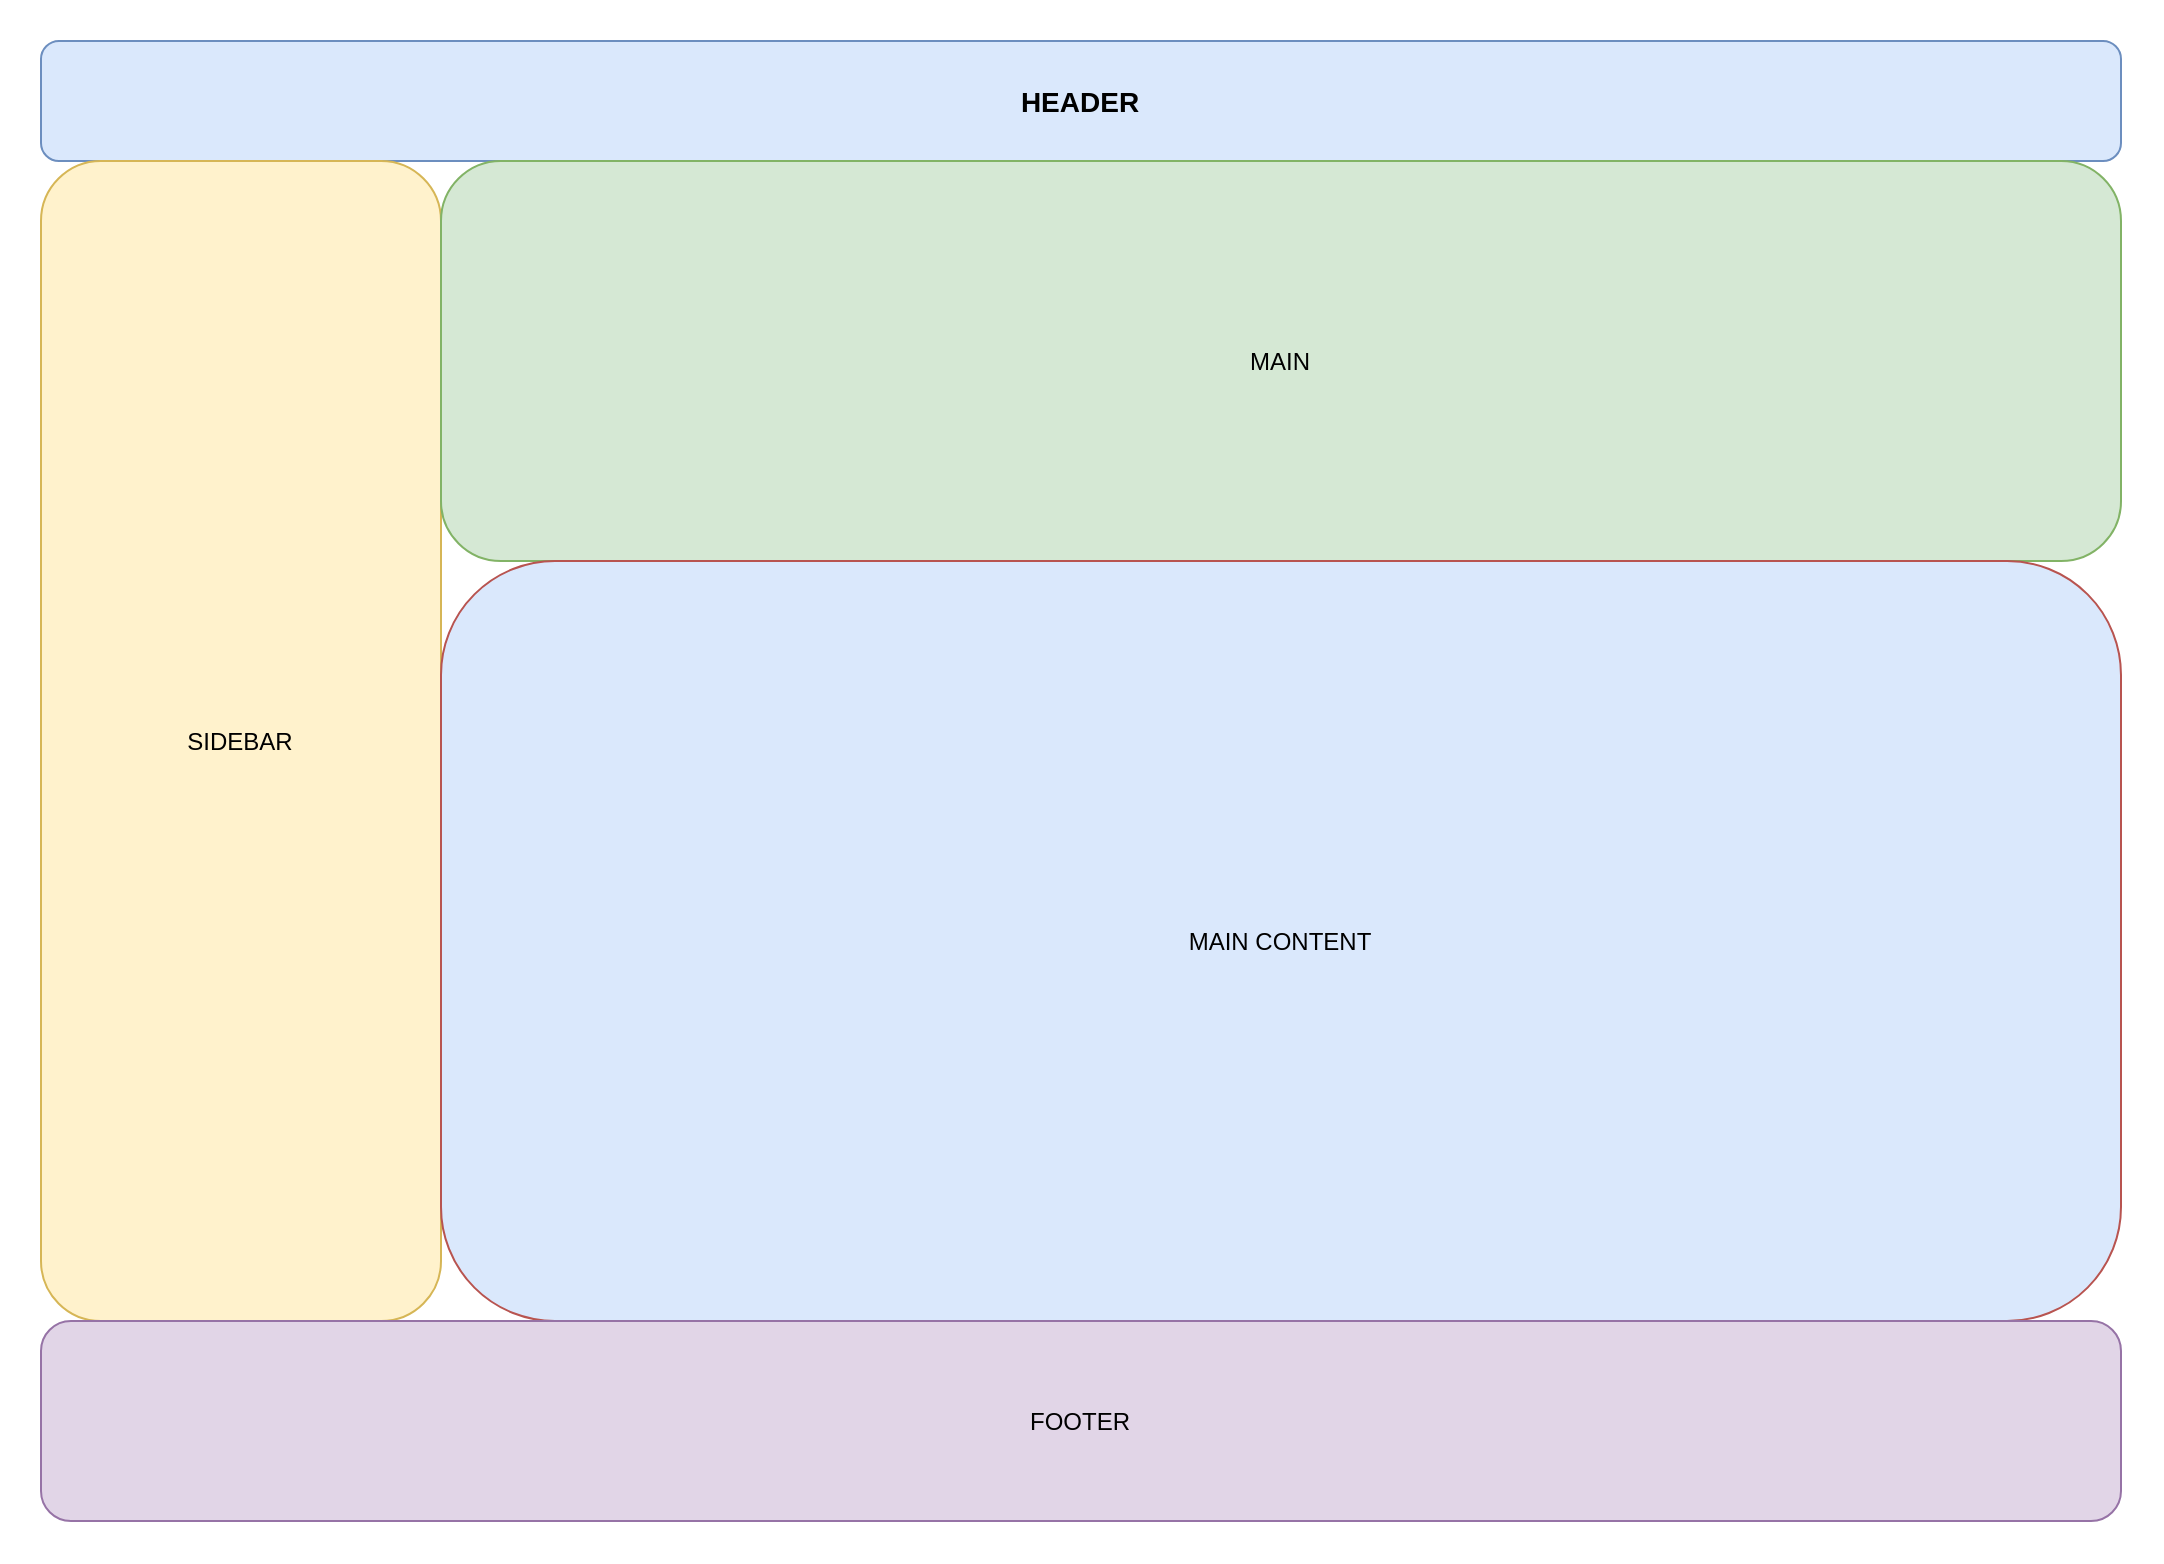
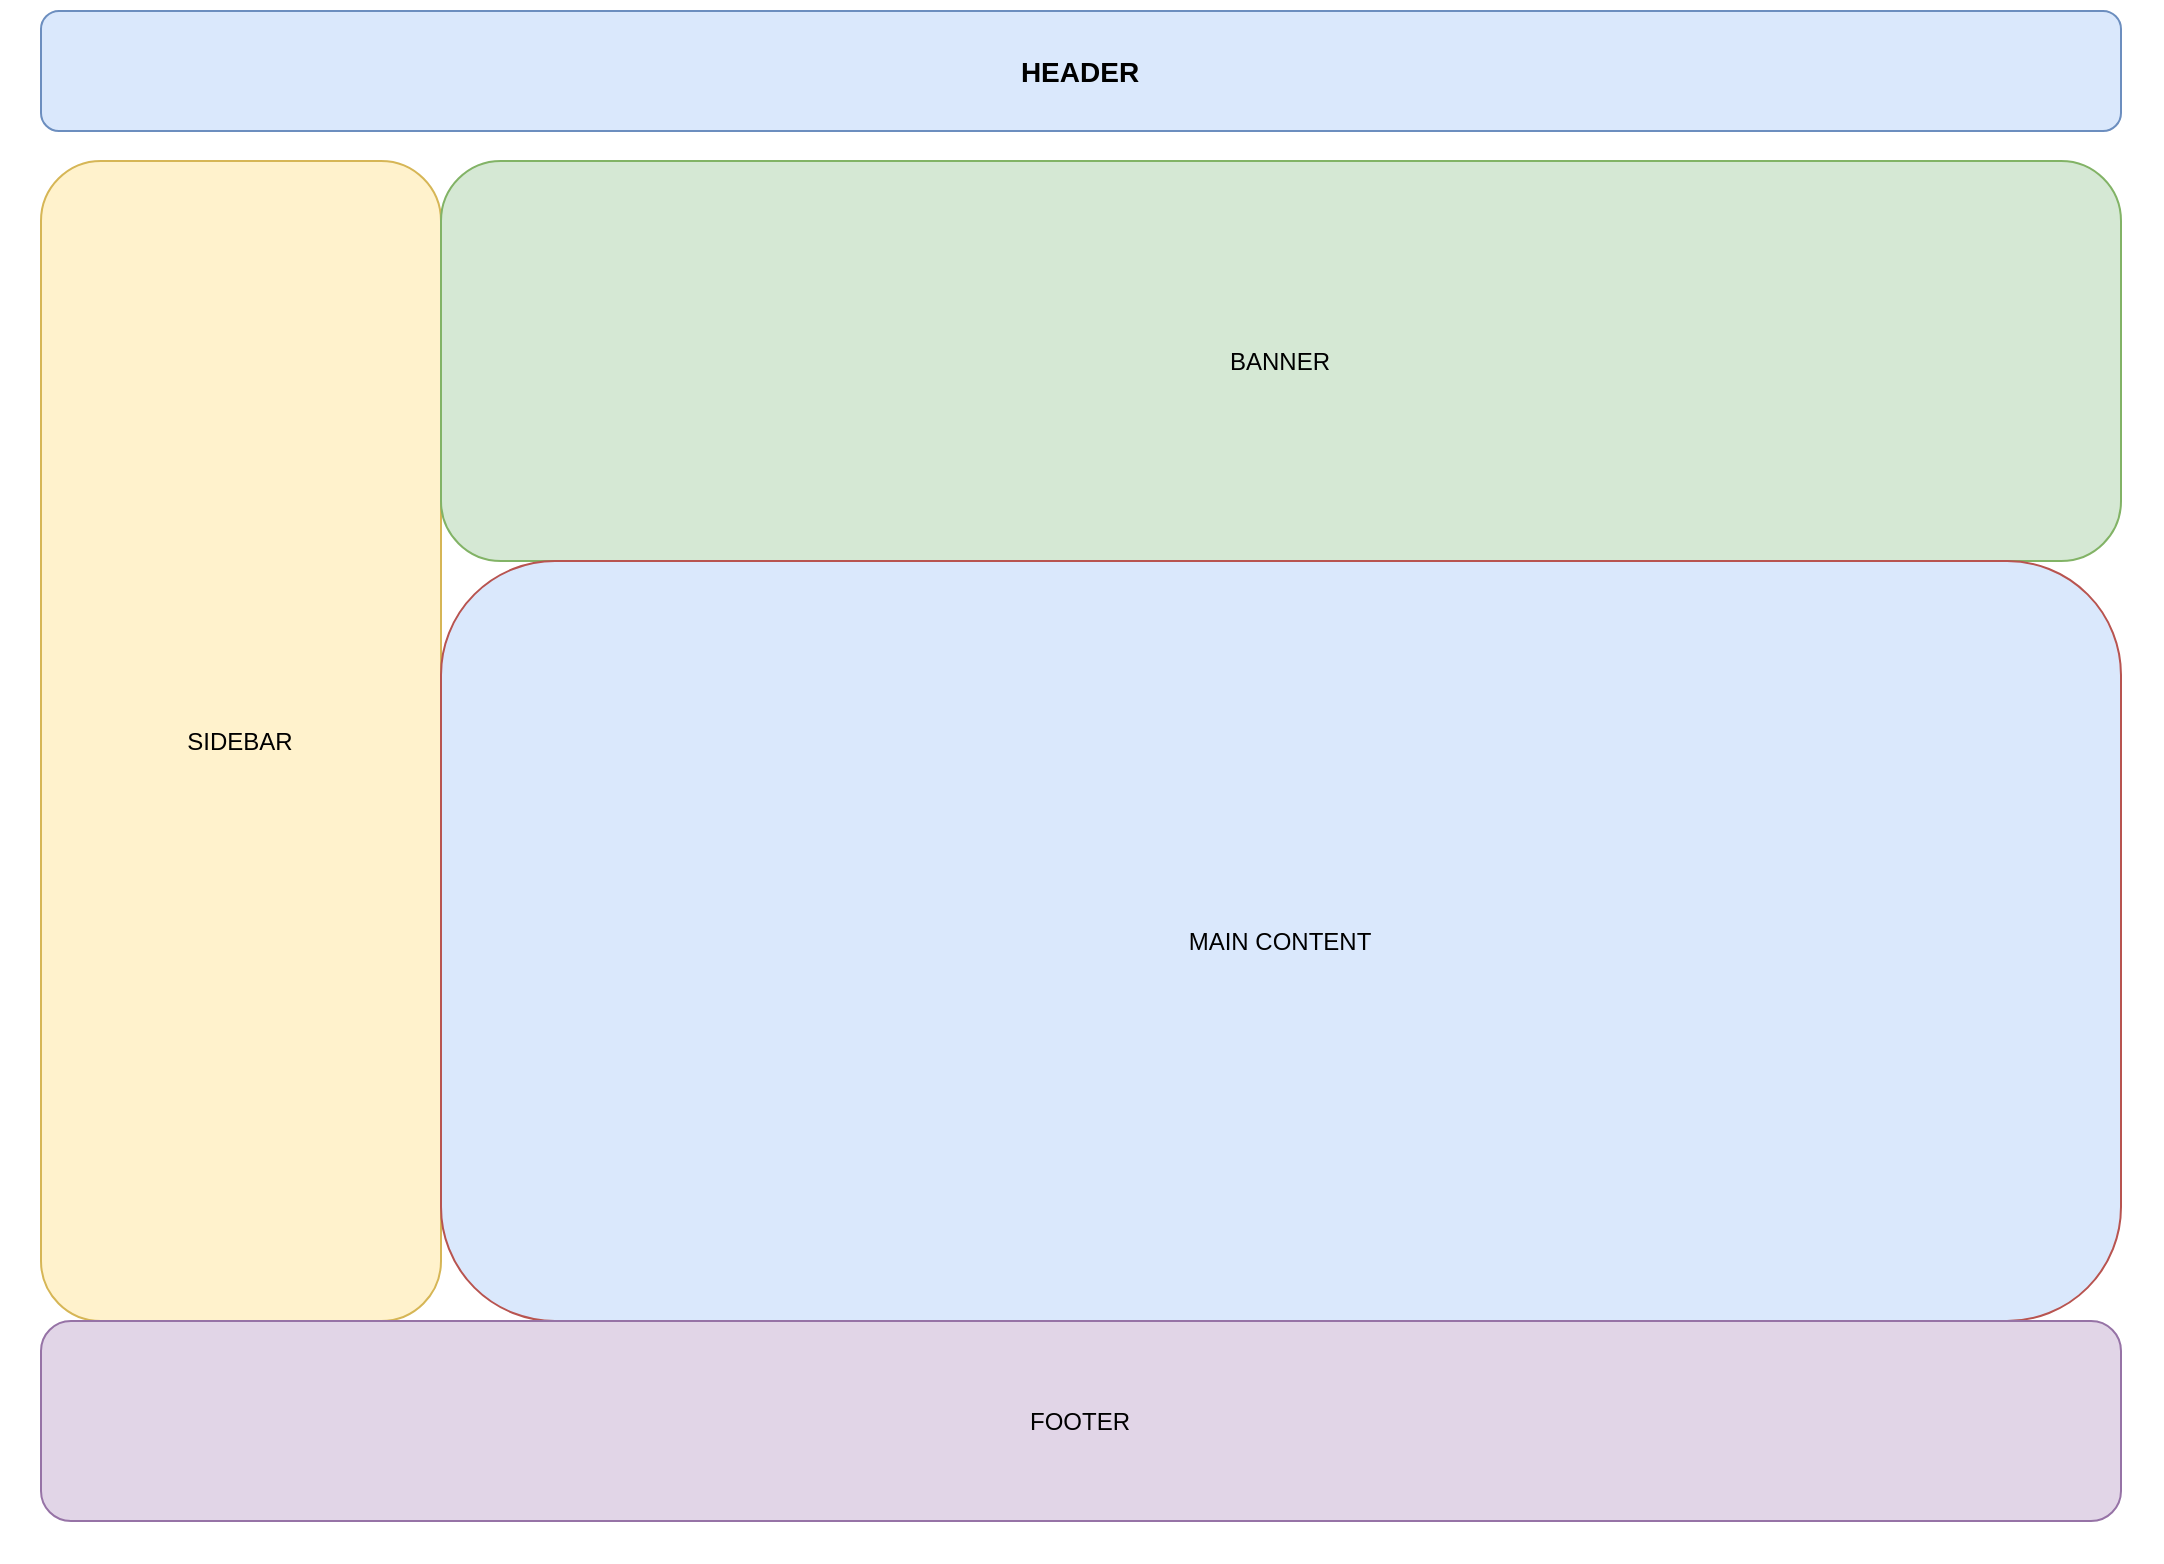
(1081, 101) -> (1081, 71)
(1280, 362) -> (1280, 362)
